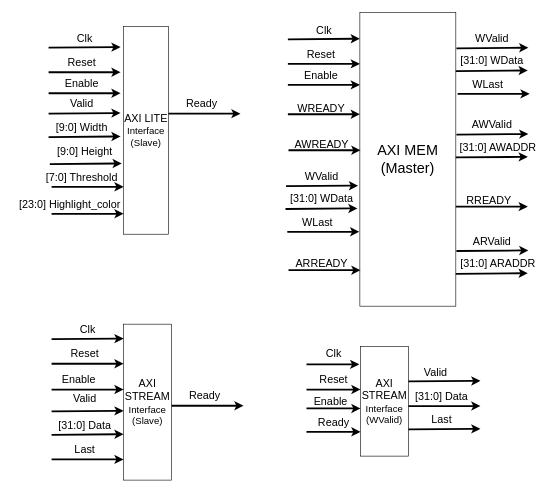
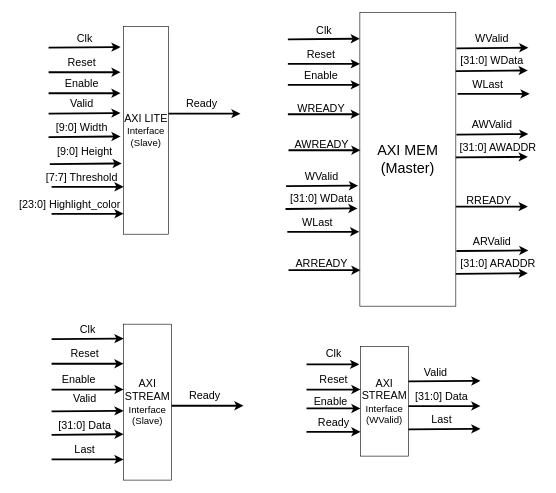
(82, 177) -> (82, 177)
